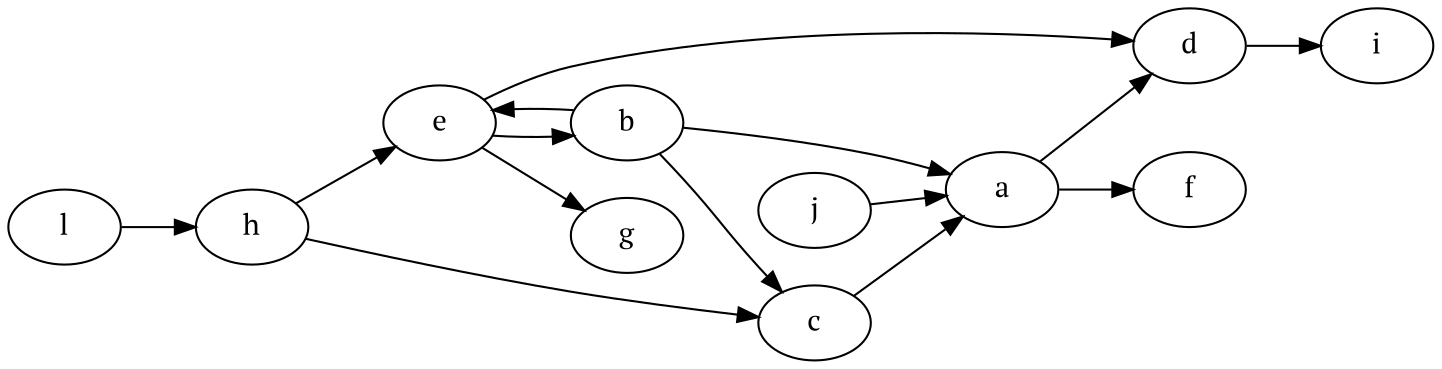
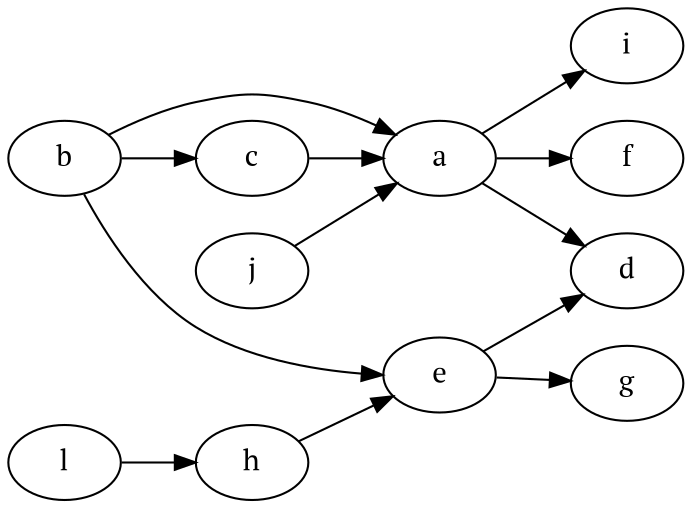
(1273, 46) -> (524, 108)
(523, 137) -> none
(521, 283) -> none
